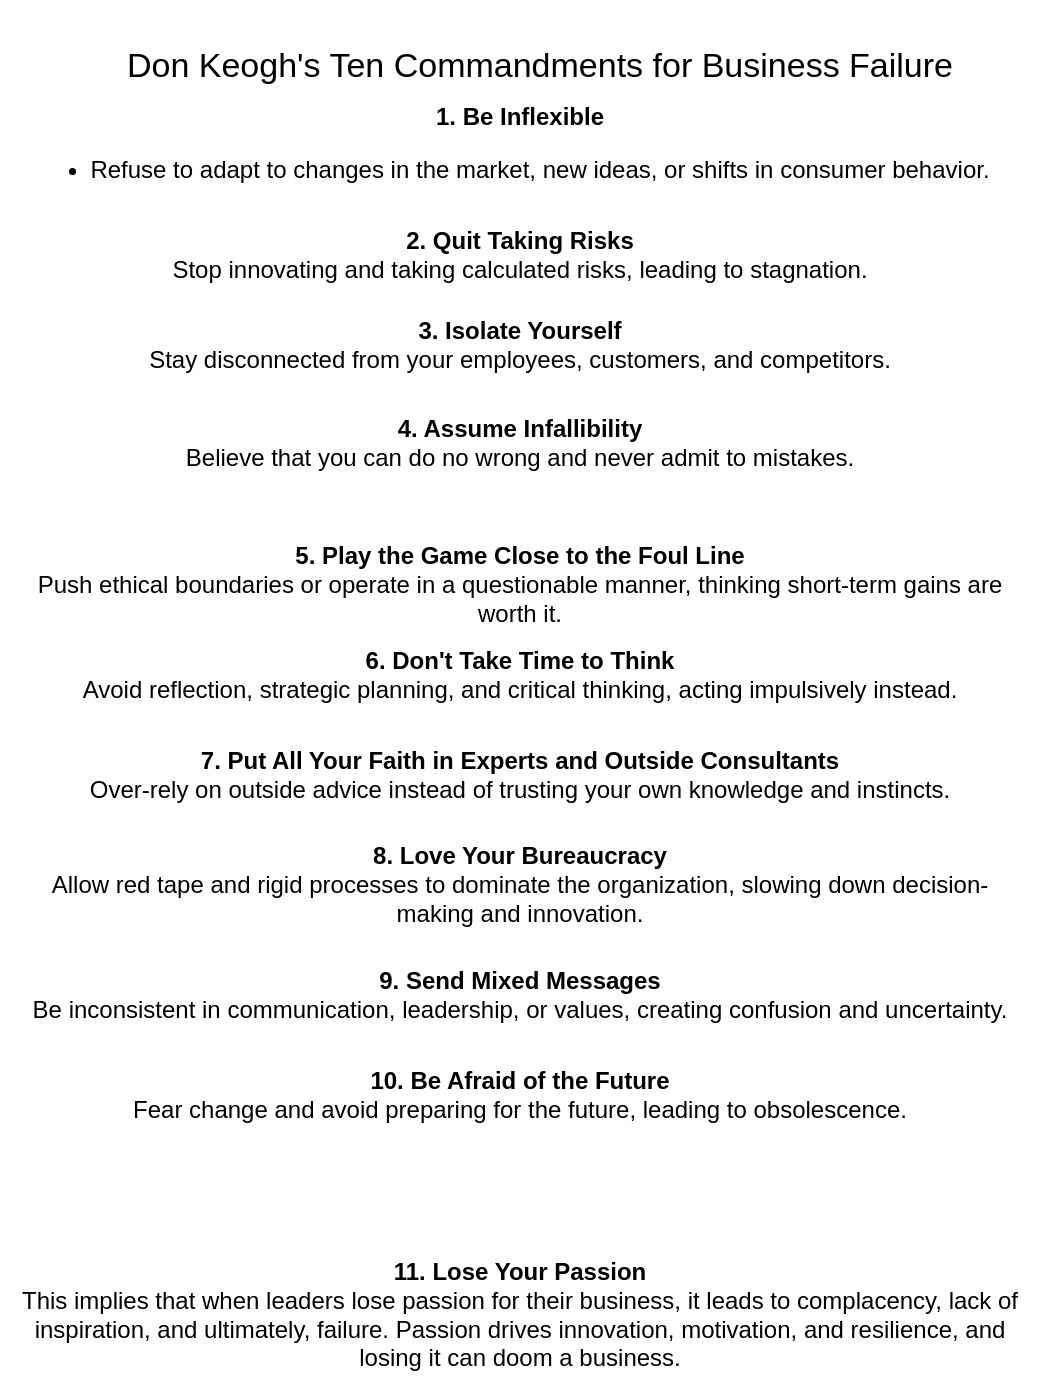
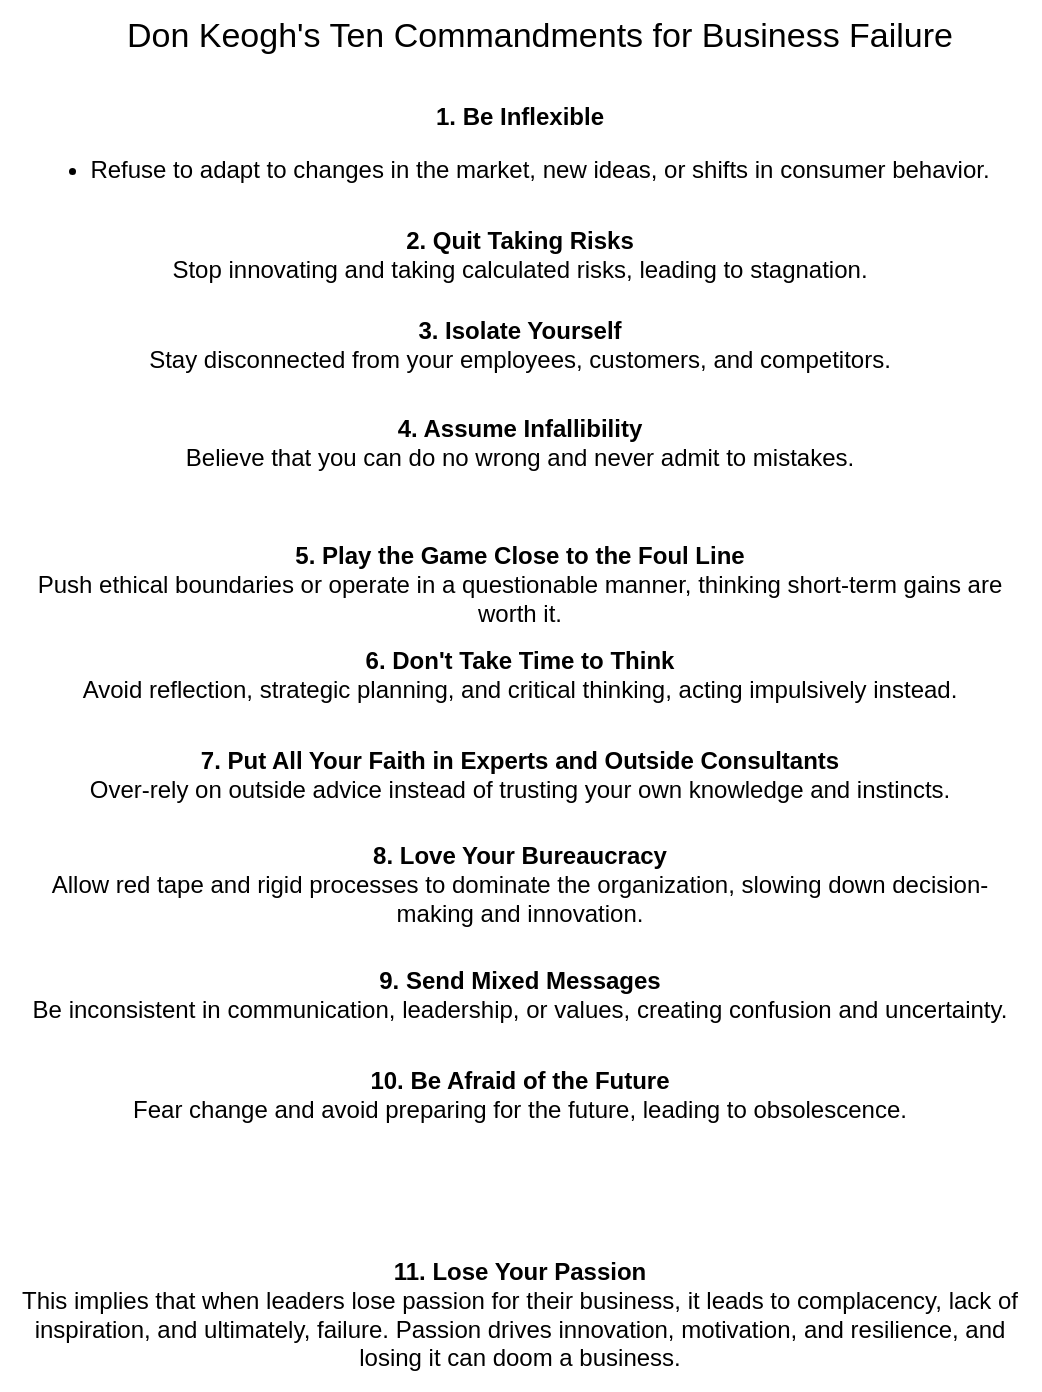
(541, 66) -> (541, 36)
